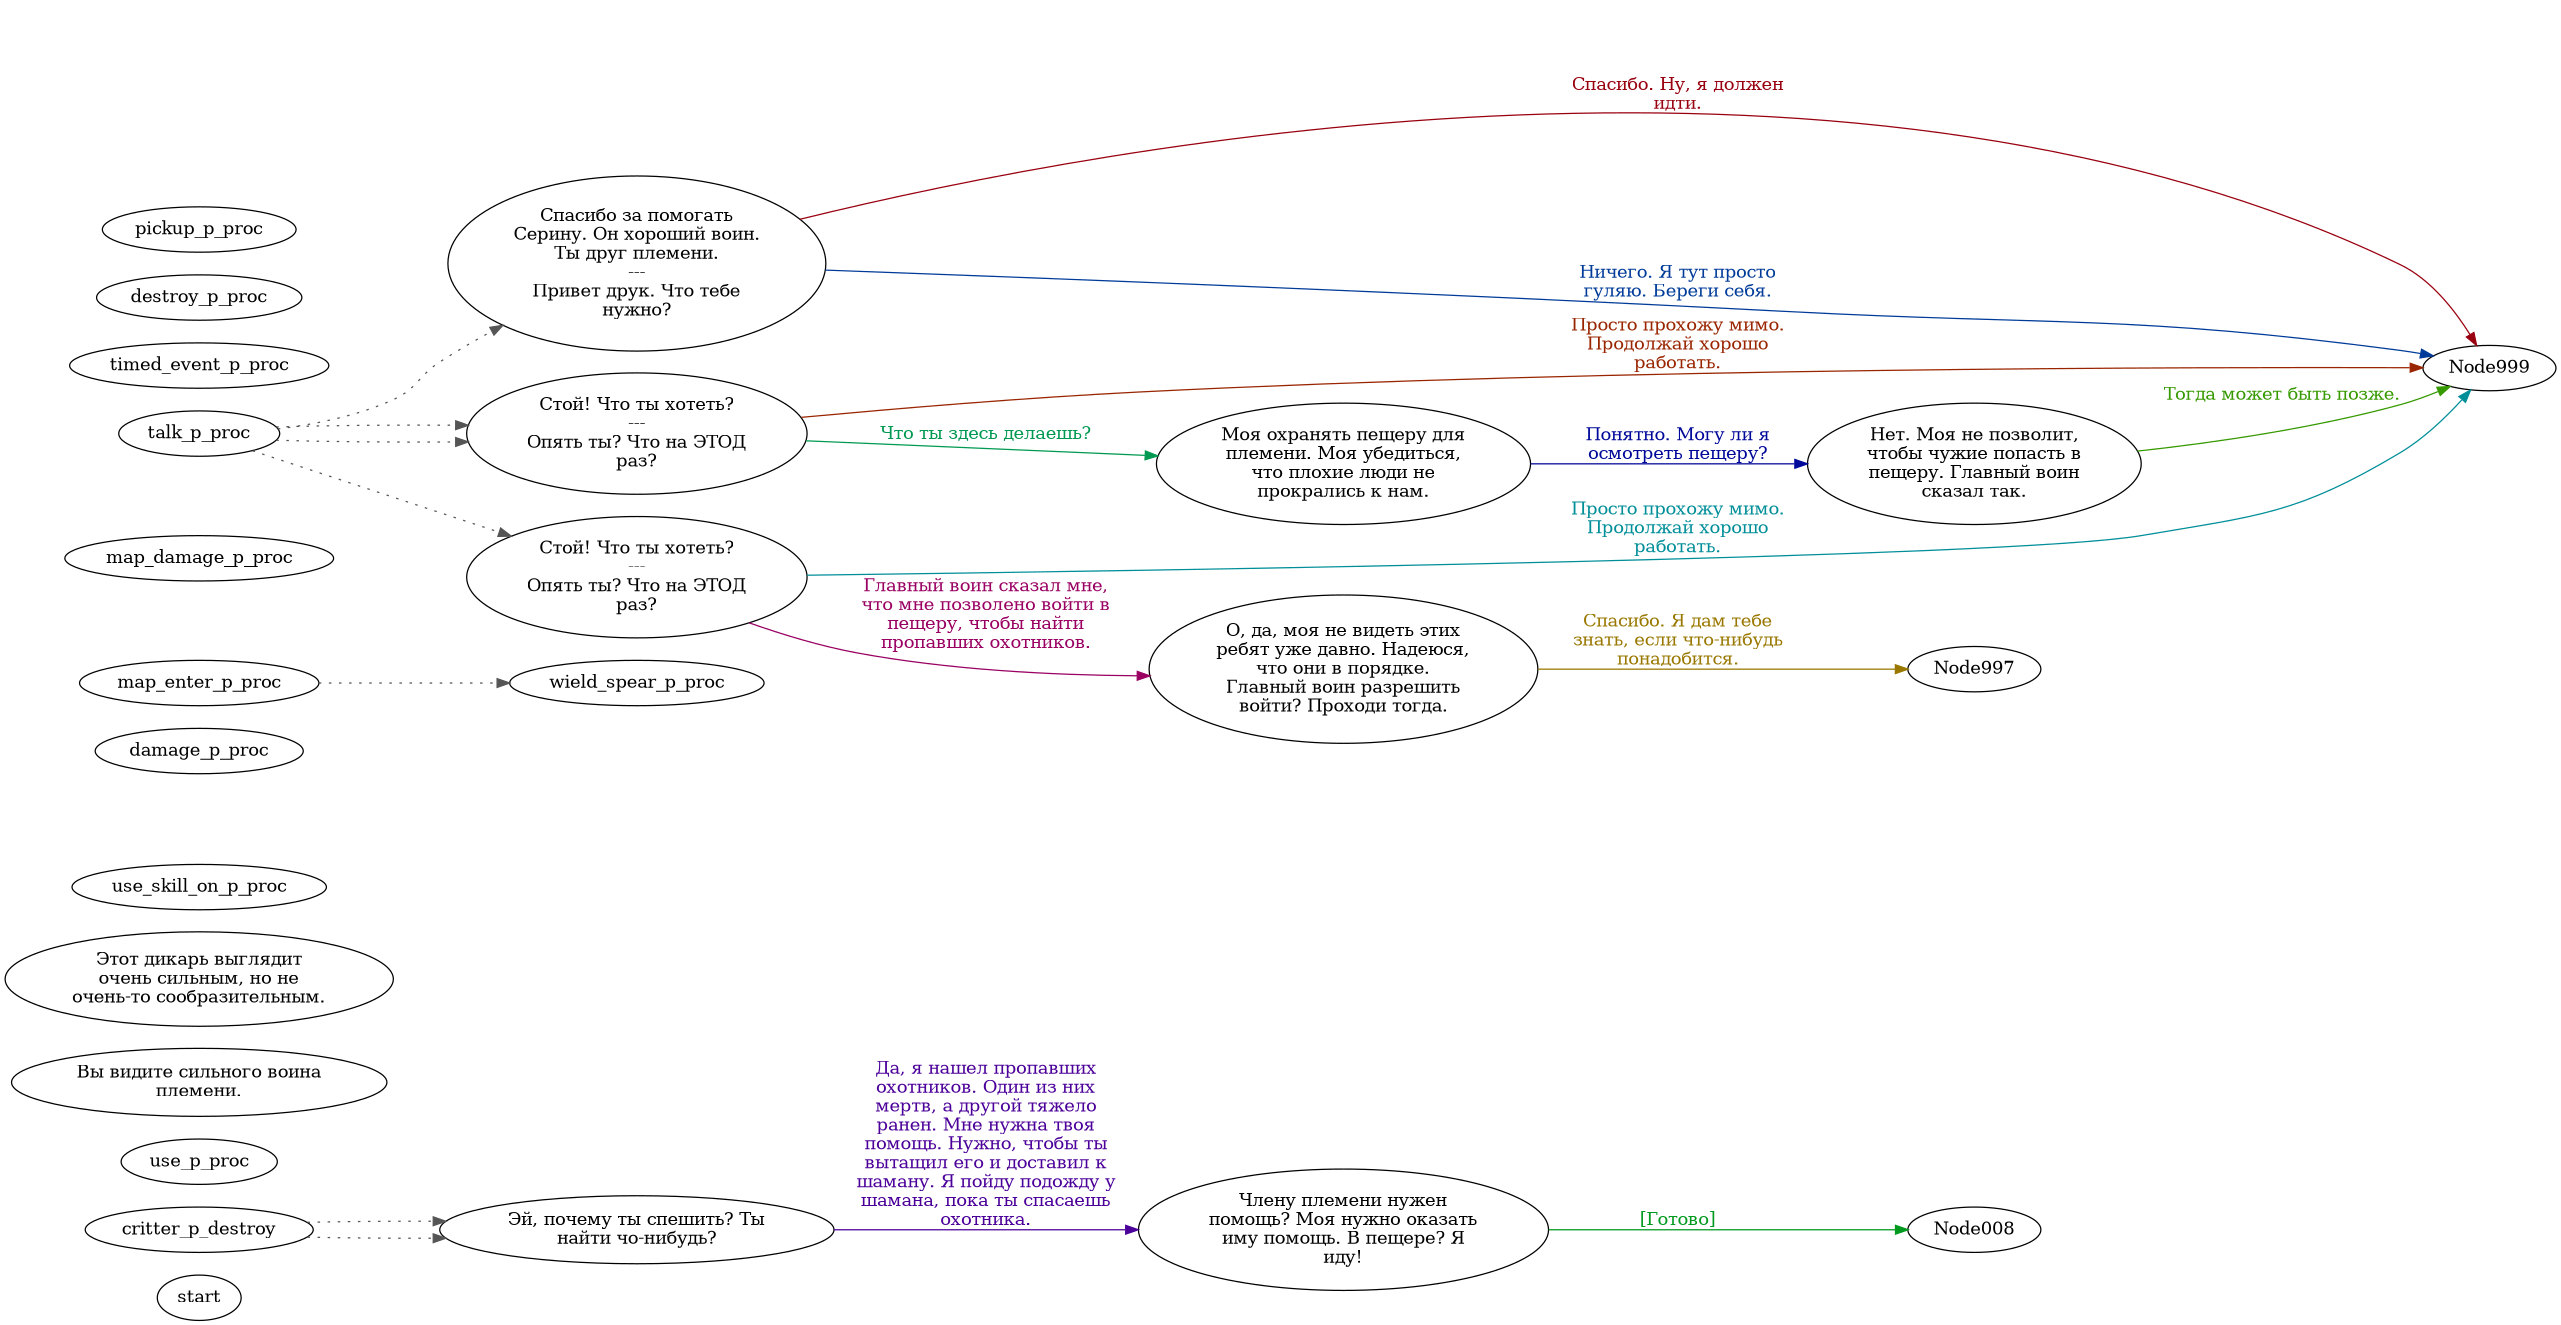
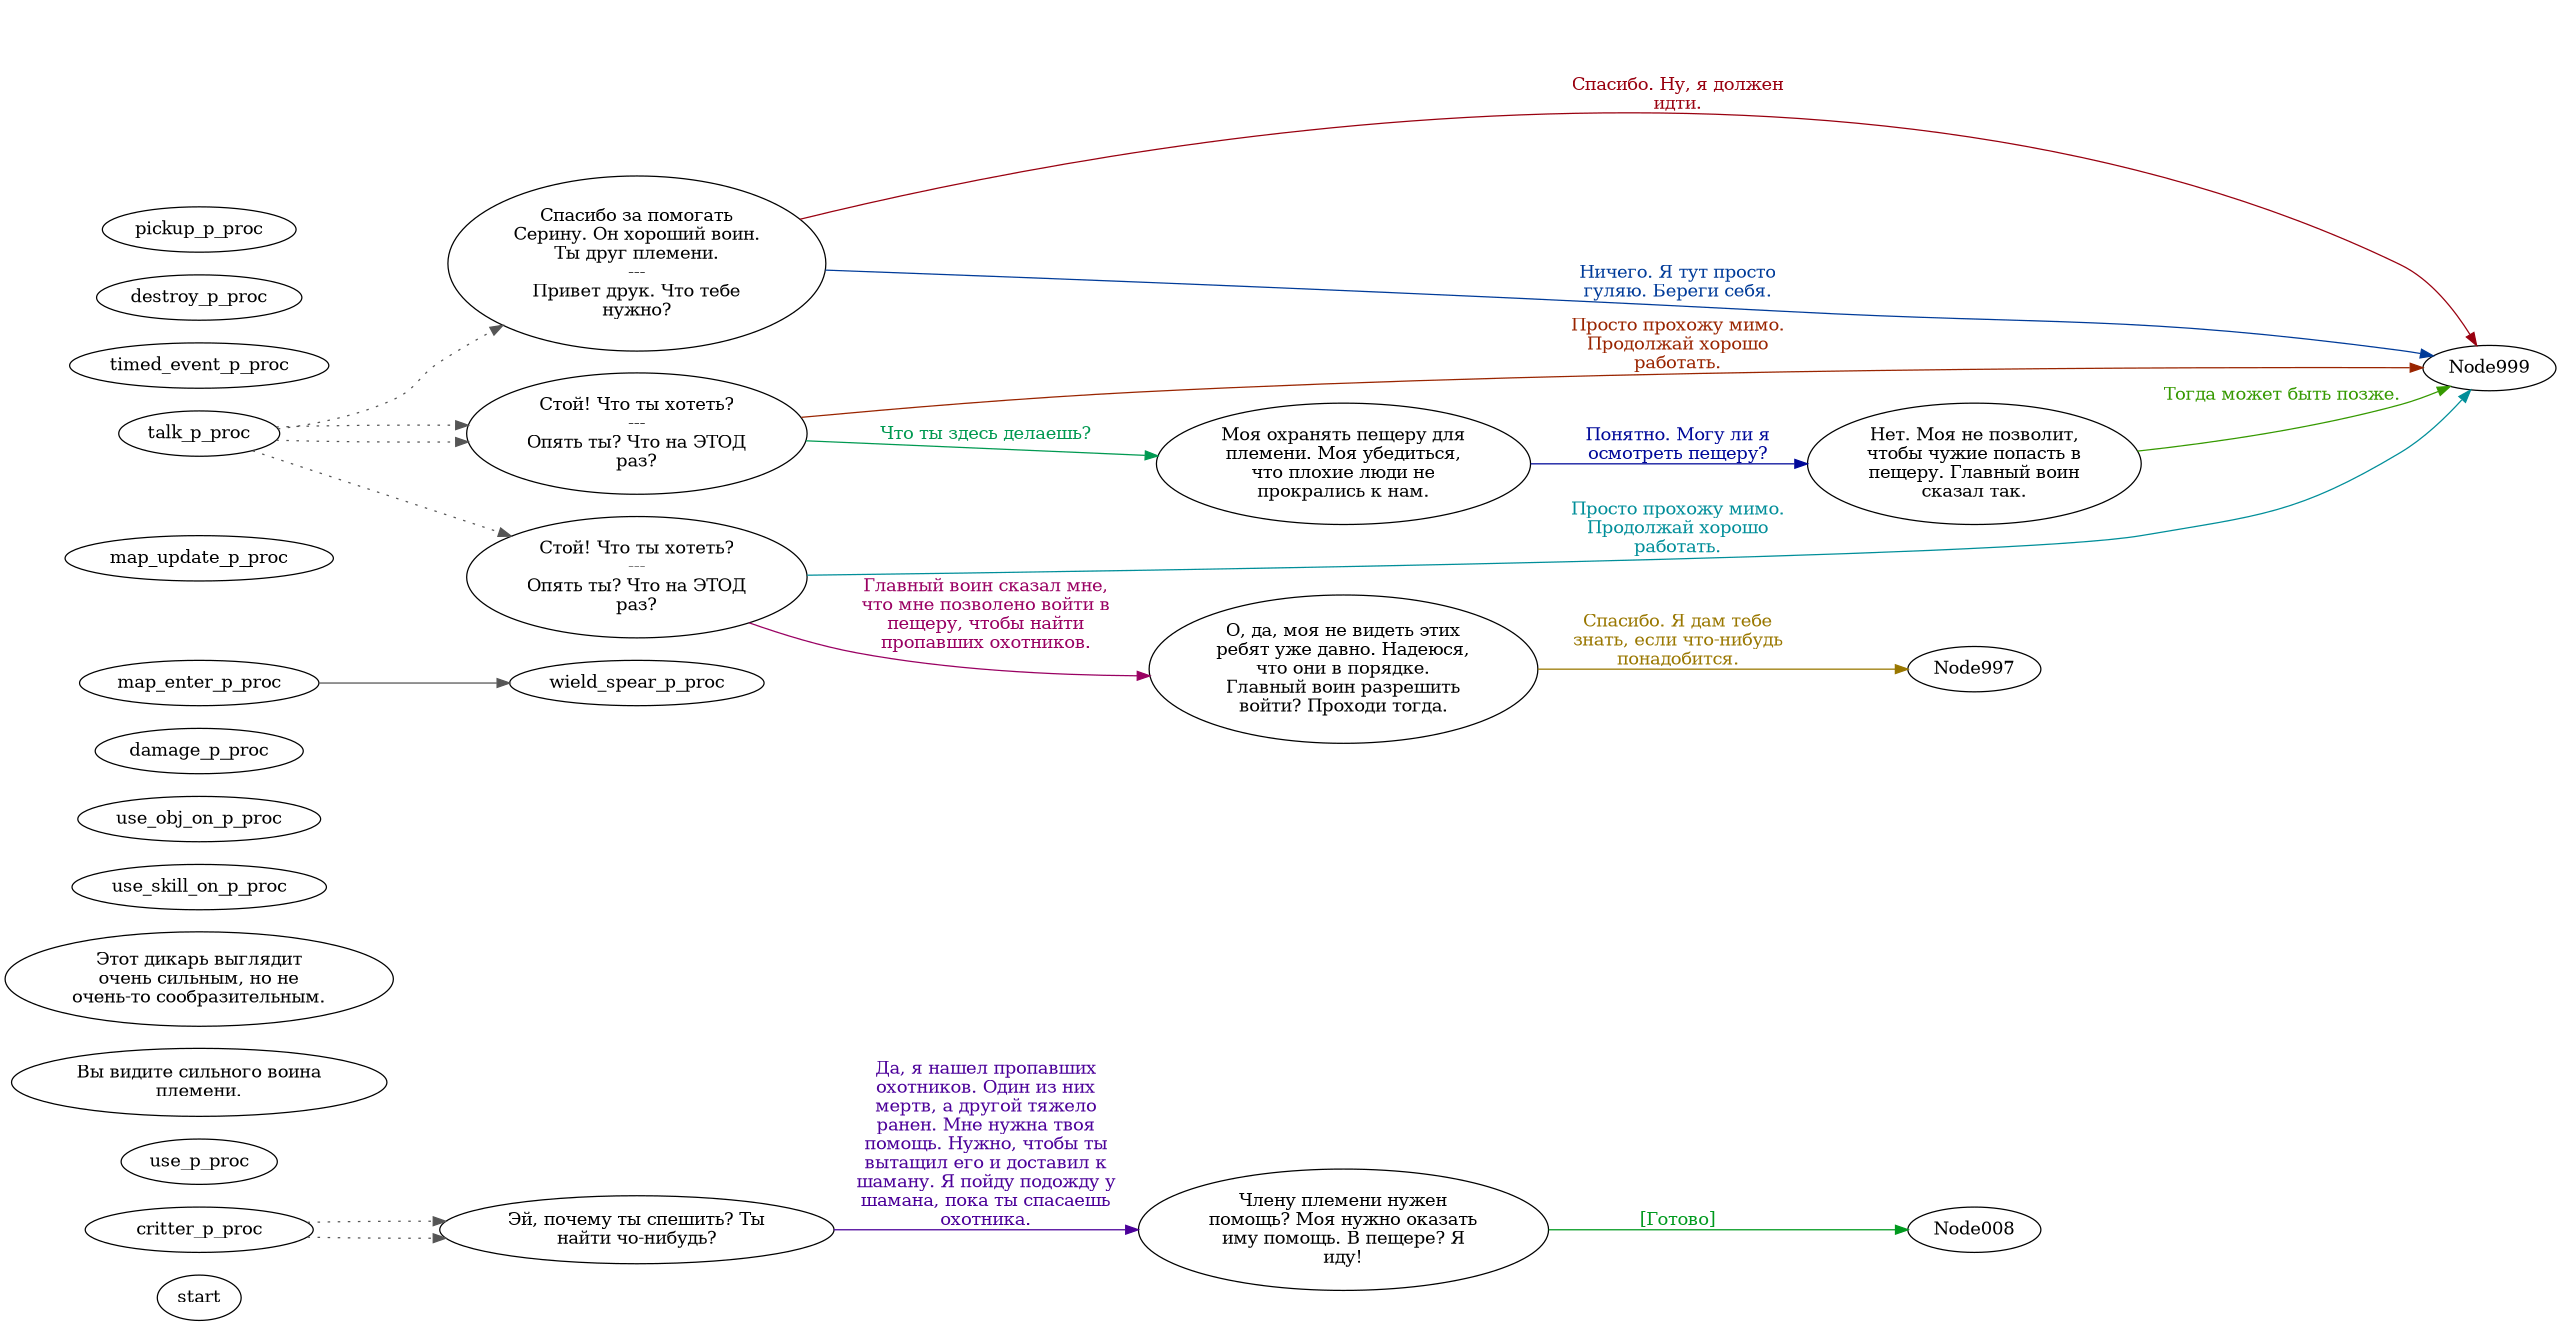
(199, 558) -> (199, 558)
(408, 683) -> (408, 683)
none -> (199, 819)
(199, 1230) -> (199, 1230)
